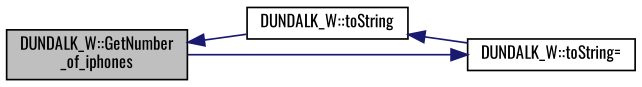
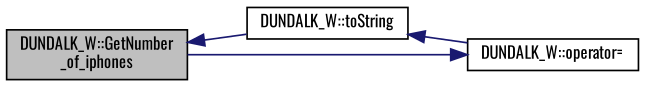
(551, 55) -> (553, 55)
